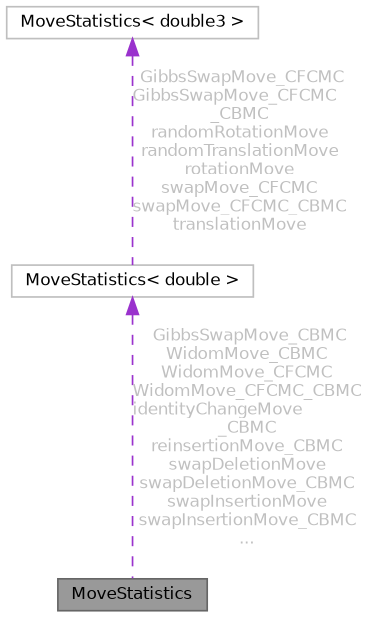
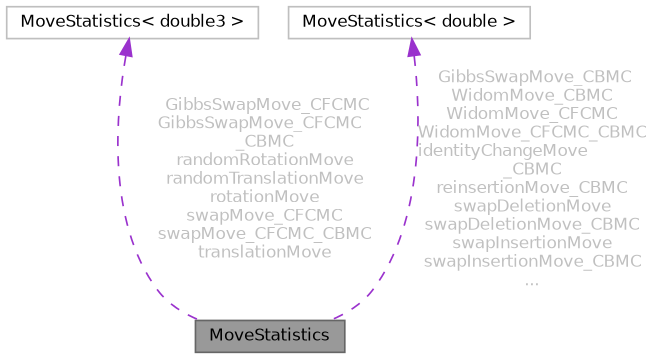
(133, 160) -> (123, 203)
